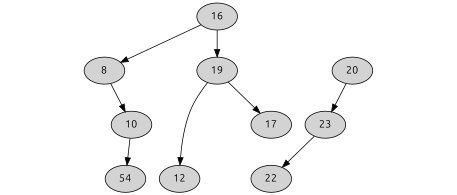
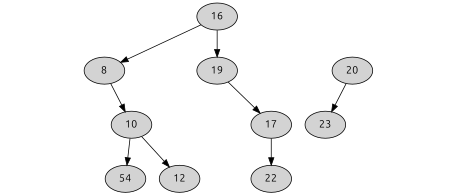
(188, 118) -> (153, 149)
(301, 149) -> (271, 148)
